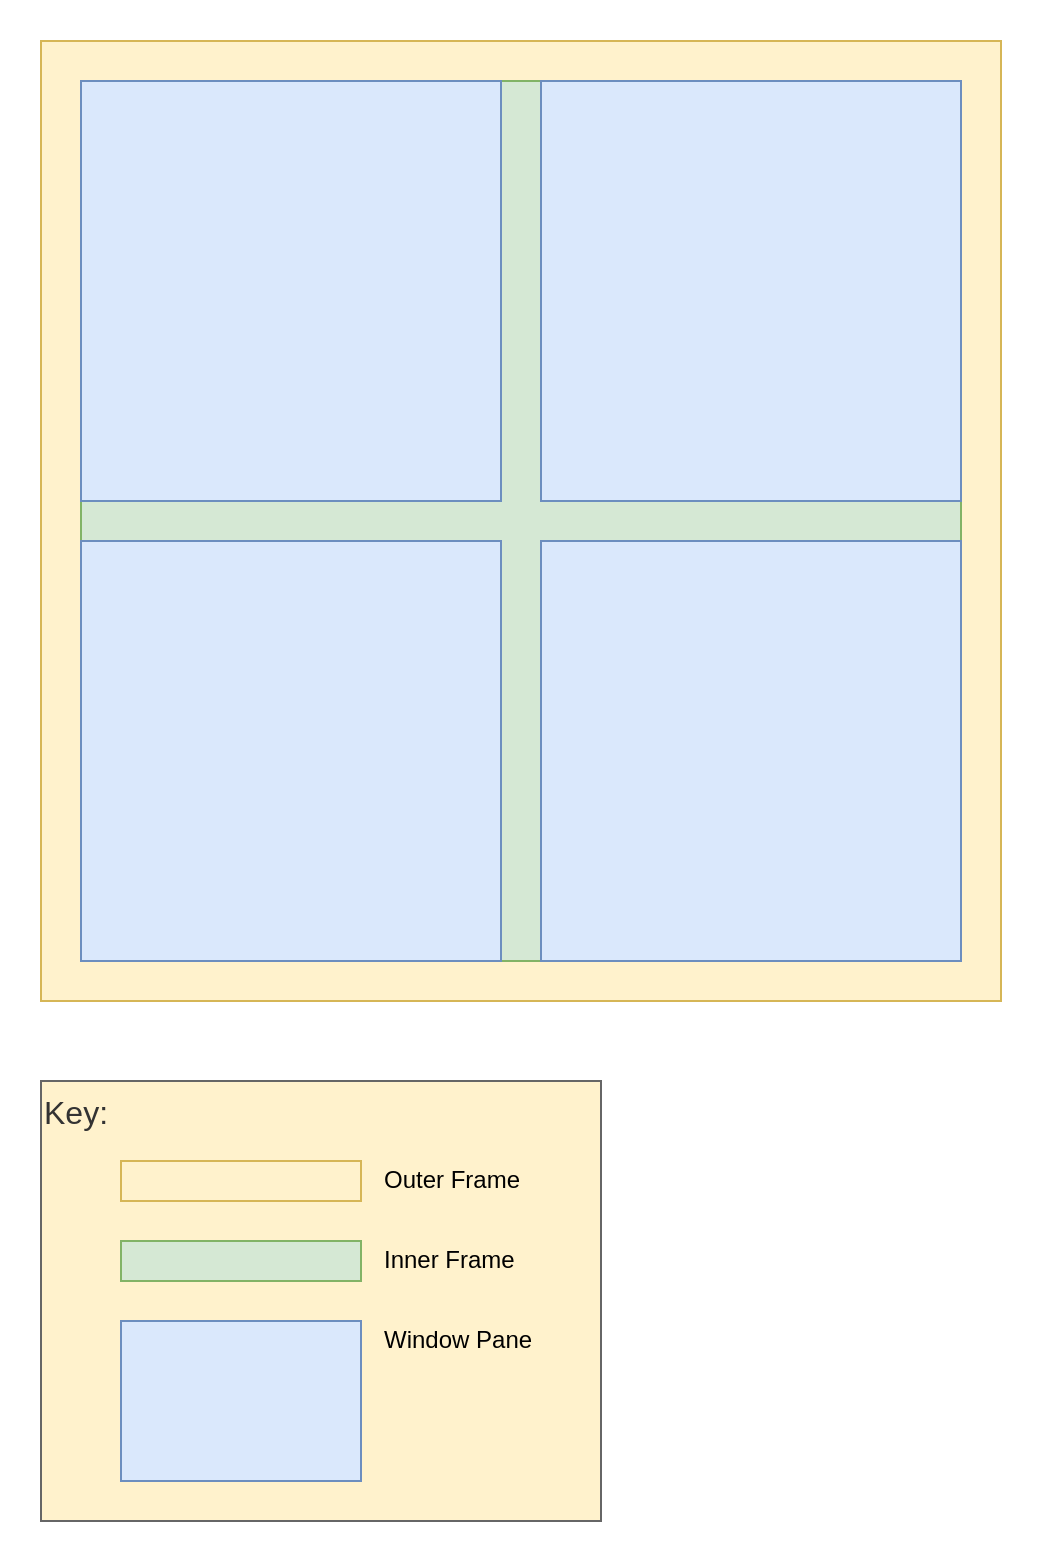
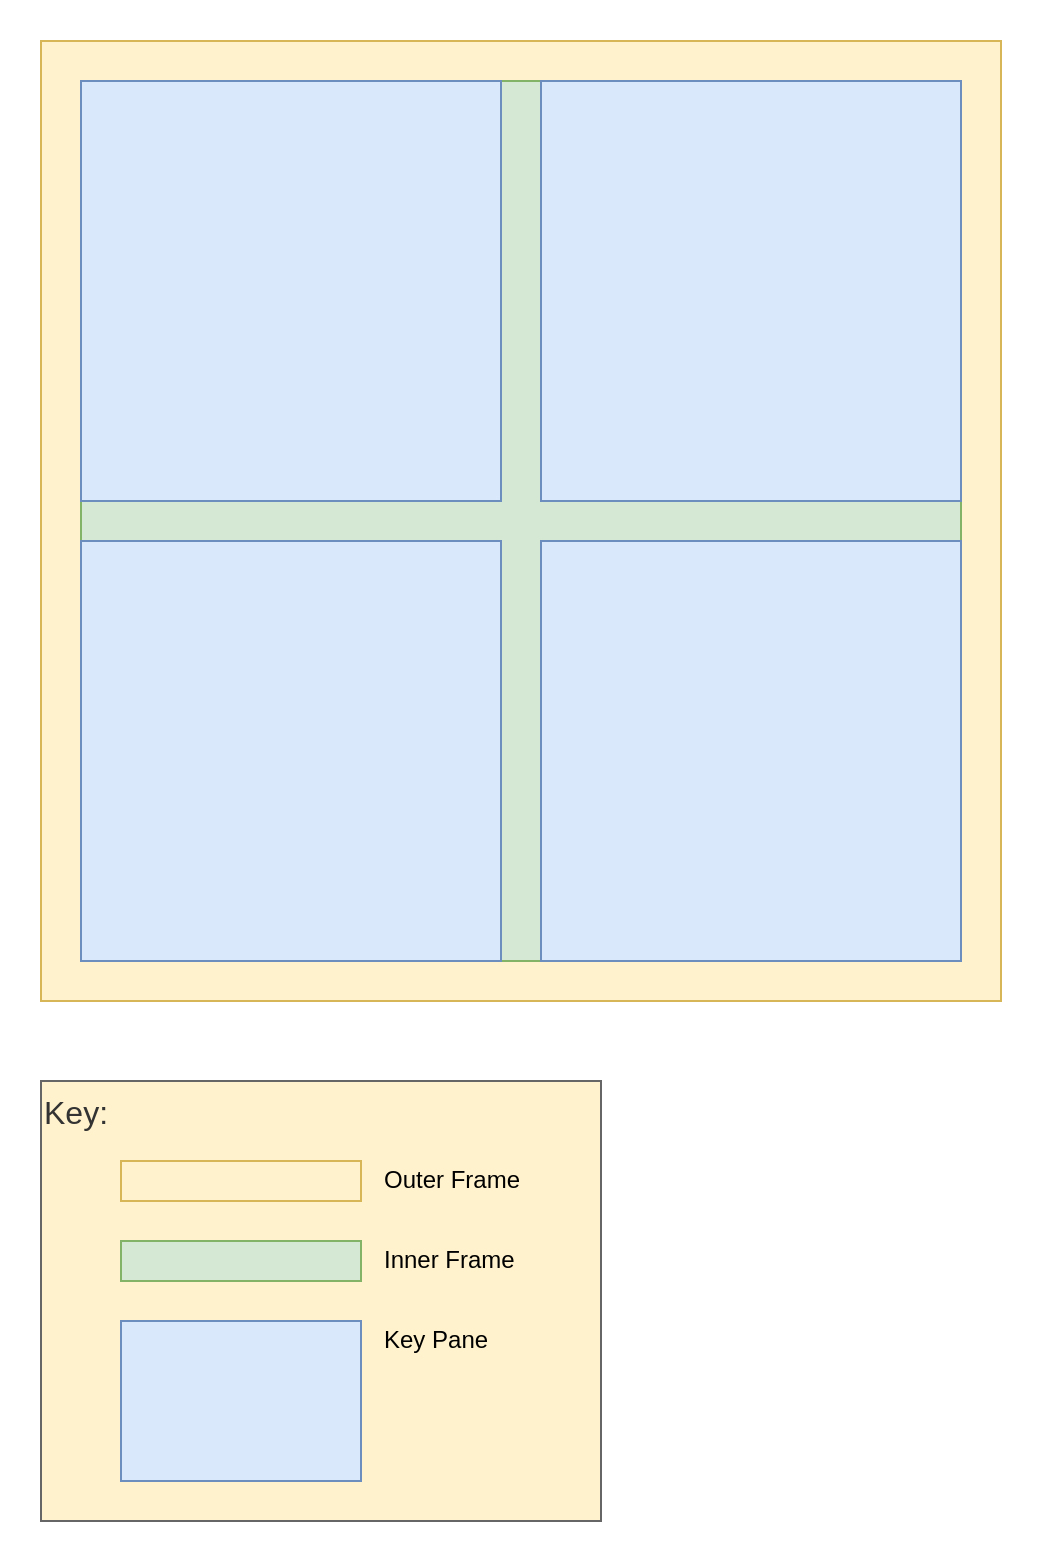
(453, 1341) -> (436, 1341)
